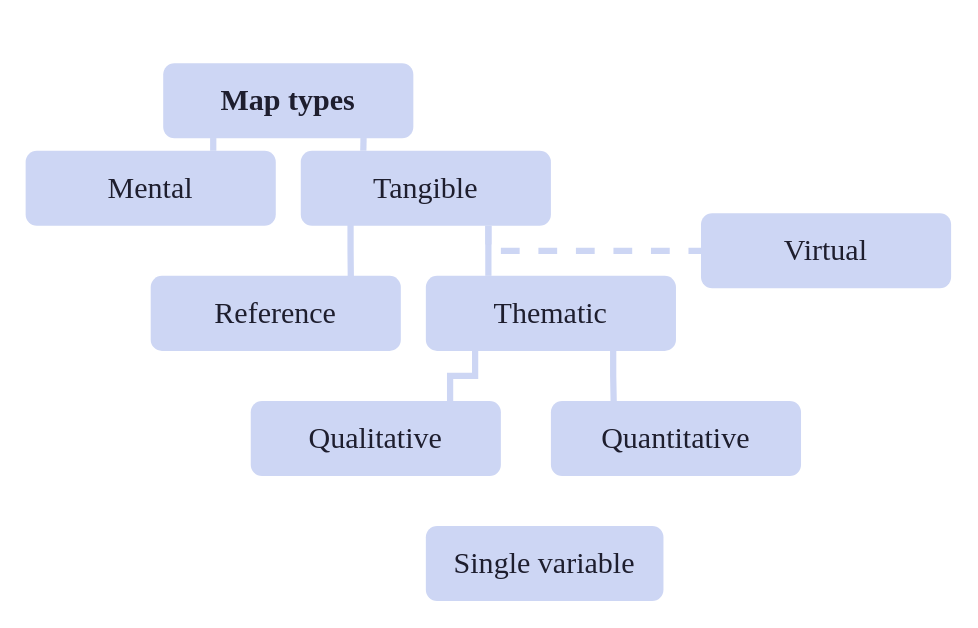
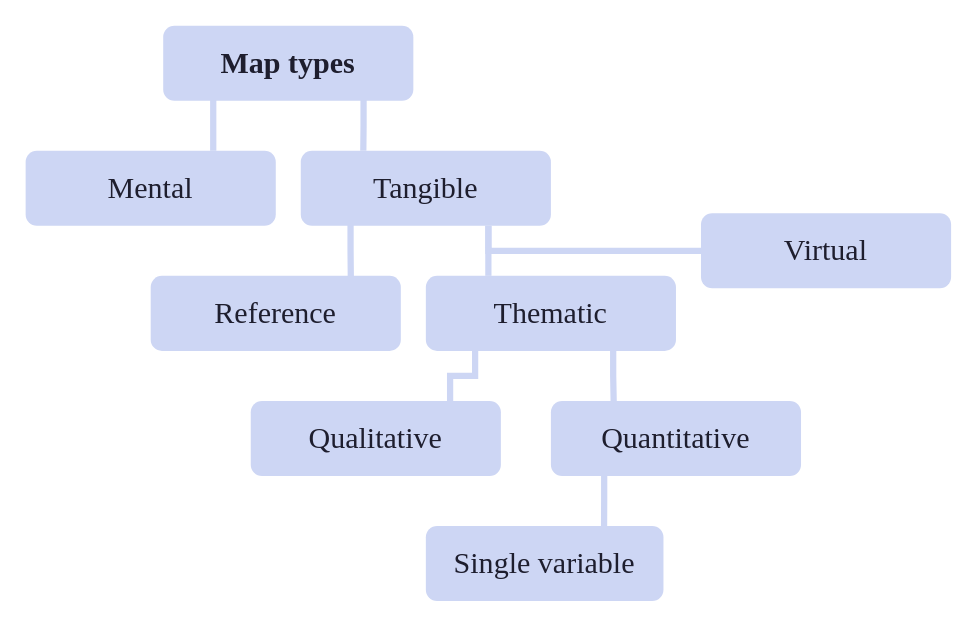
(288, 101) -> (288, 63)
(566, 251) -> (566, 251)
none -> (604, 500)
